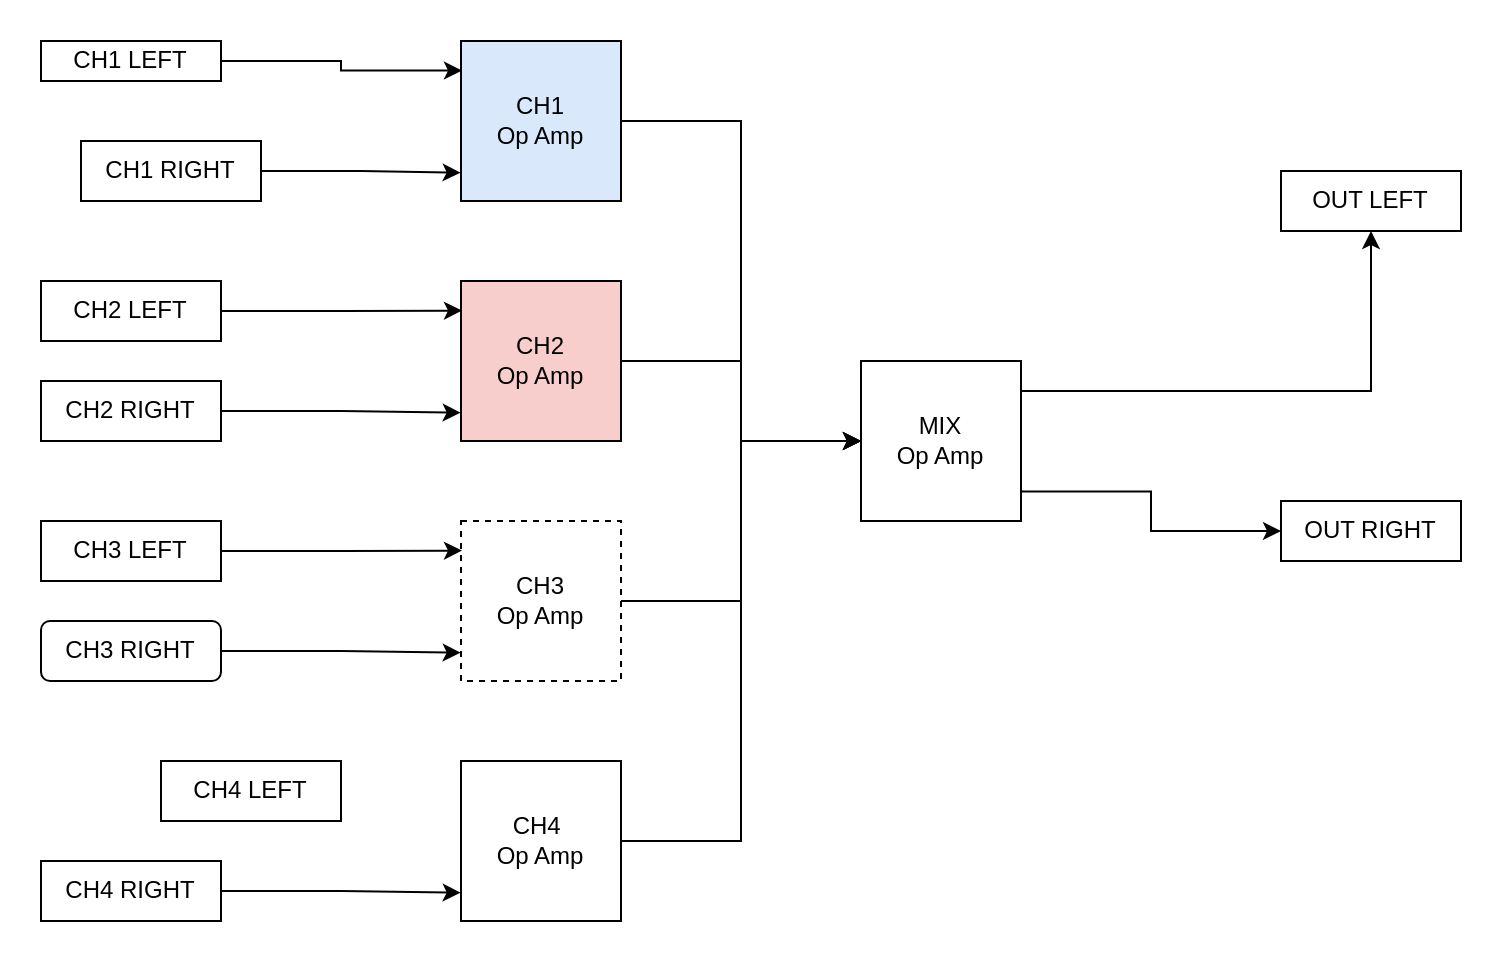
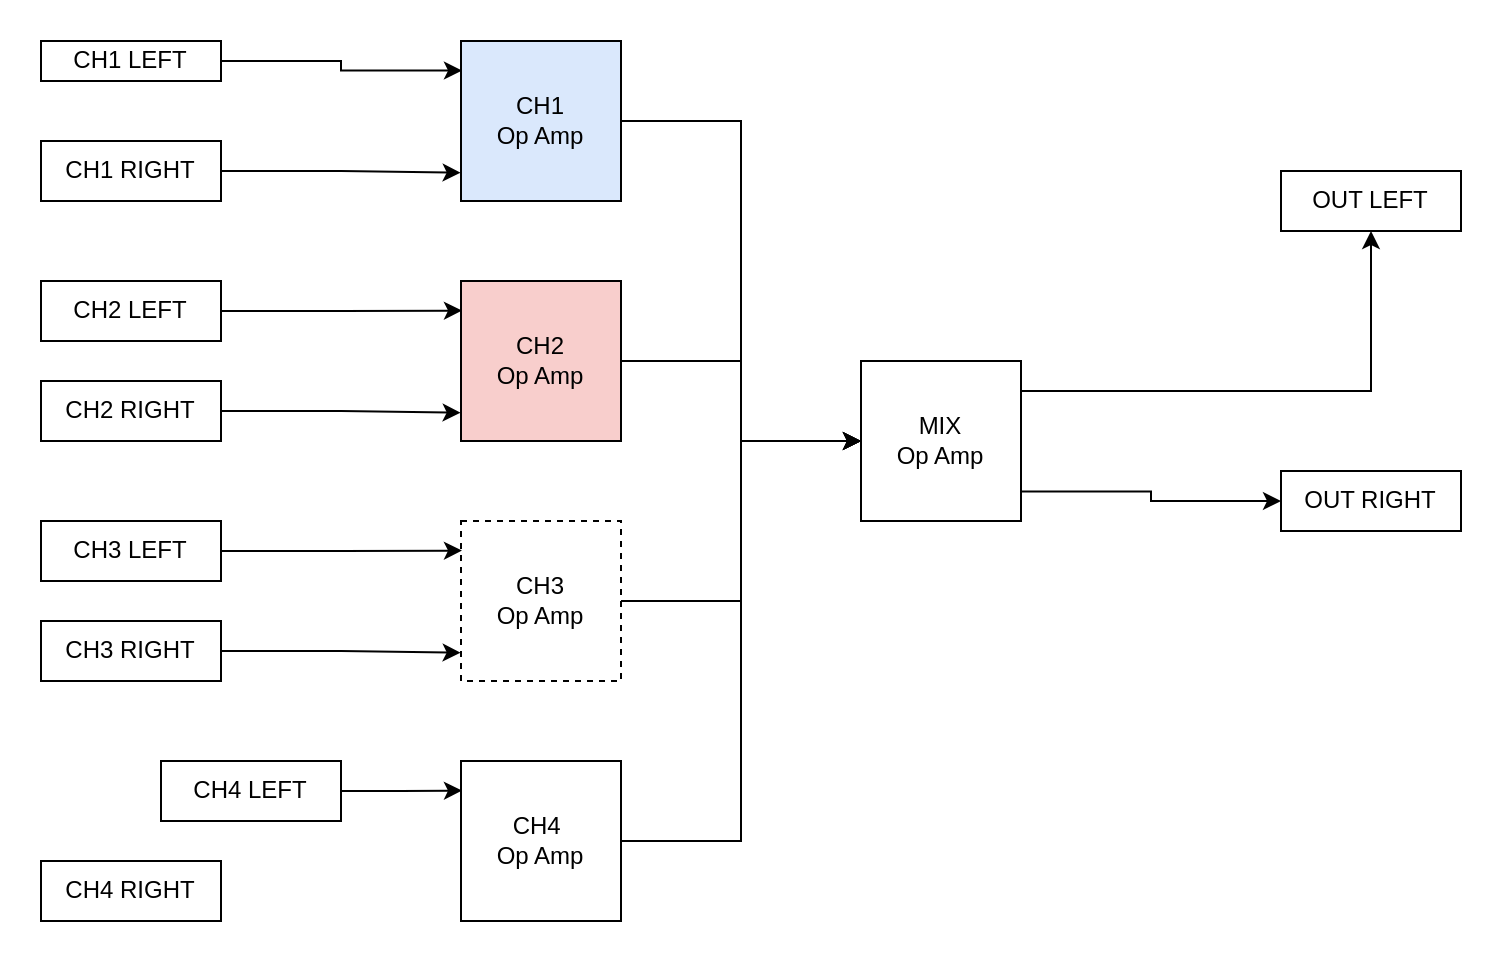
(171, 171) -> (131, 171)
(1371, 531) -> (1371, 501)
(131, 651) -> (131, 651)
none -> (395, 791)
(334, 891) -> none
